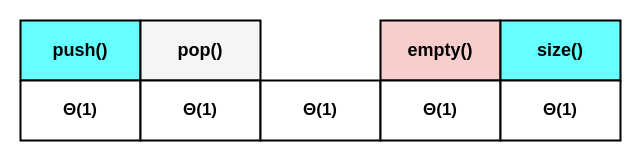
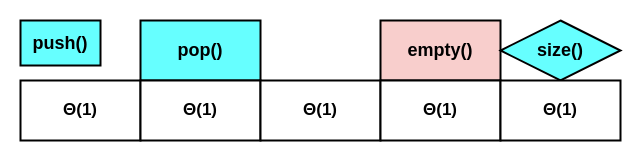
(81, 51) -> (61, 43)
(201, 51) -> (201, 51)
(561, 51) -> (561, 51)
